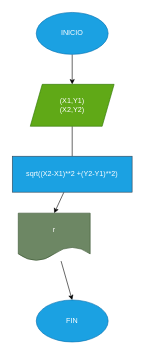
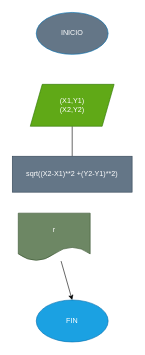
(72, 33) -> (72, 33)
(72, 78) -> none
(72, 174) -> (72, 174)
(60, 202) -> none
